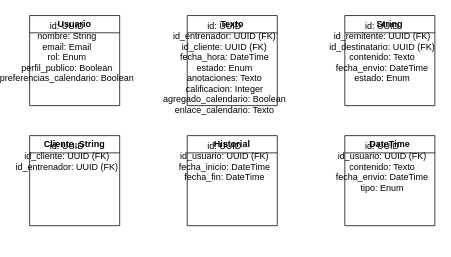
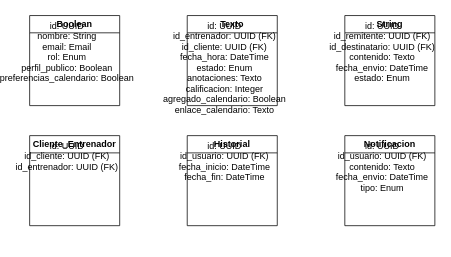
(75, 24) -> (75, 24)
(75, 144) -> (75, 144)
(390, 144) -> (390, 144)
